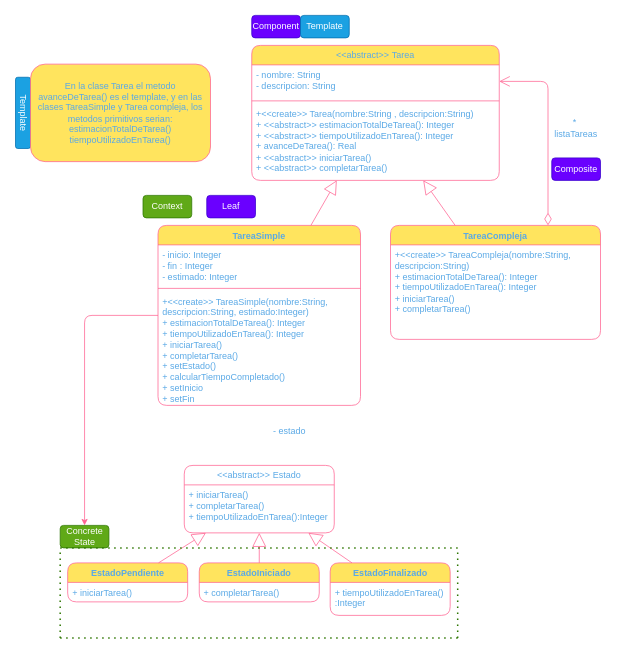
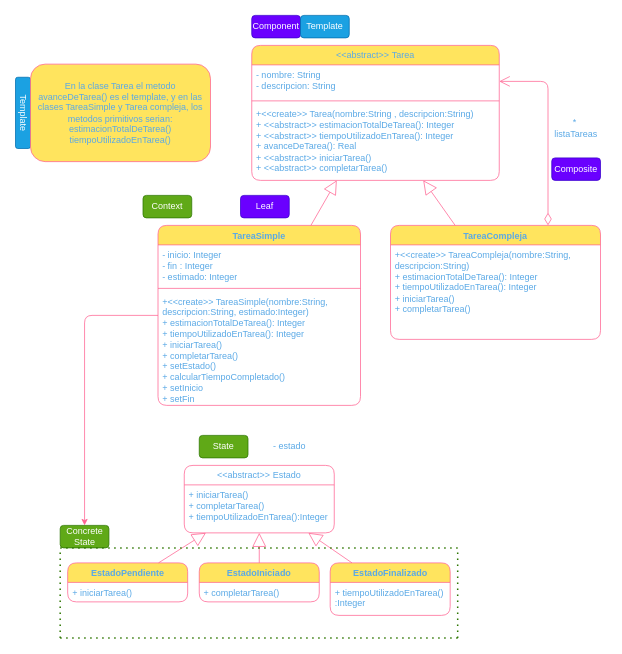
(231, 207) -> (265, 207)
(289, 432) -> (289, 447)
none -> (224, 447)
